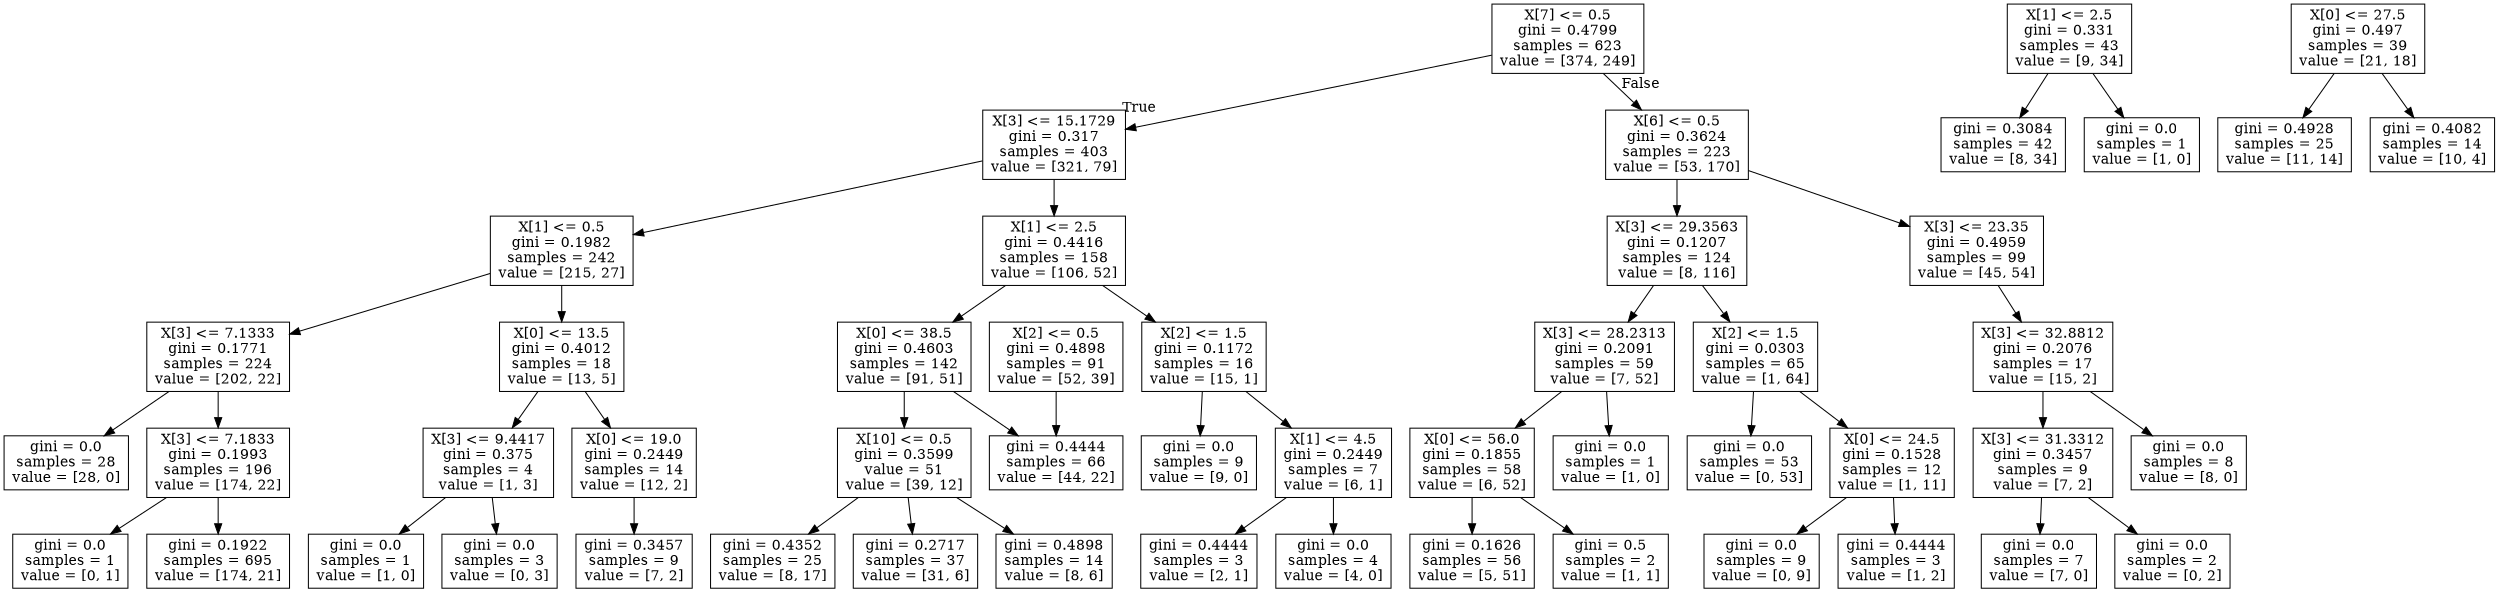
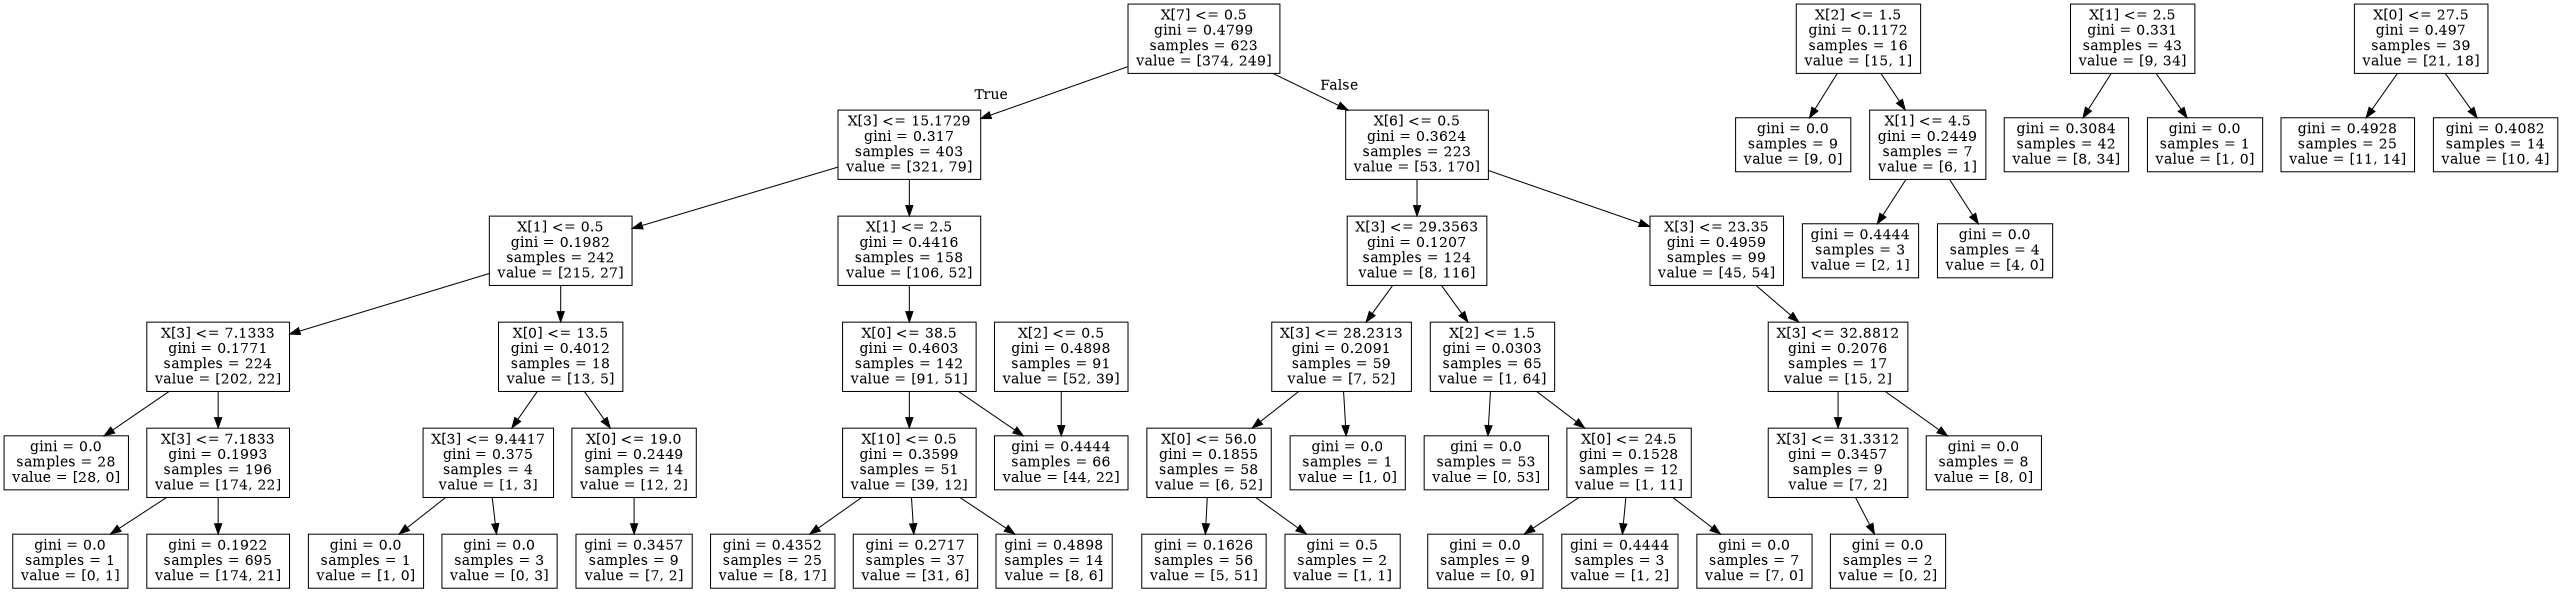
(1125, 301) -> none
(904, 463) -> (909, 463)
(2041, 511) -> (1693, 513)
